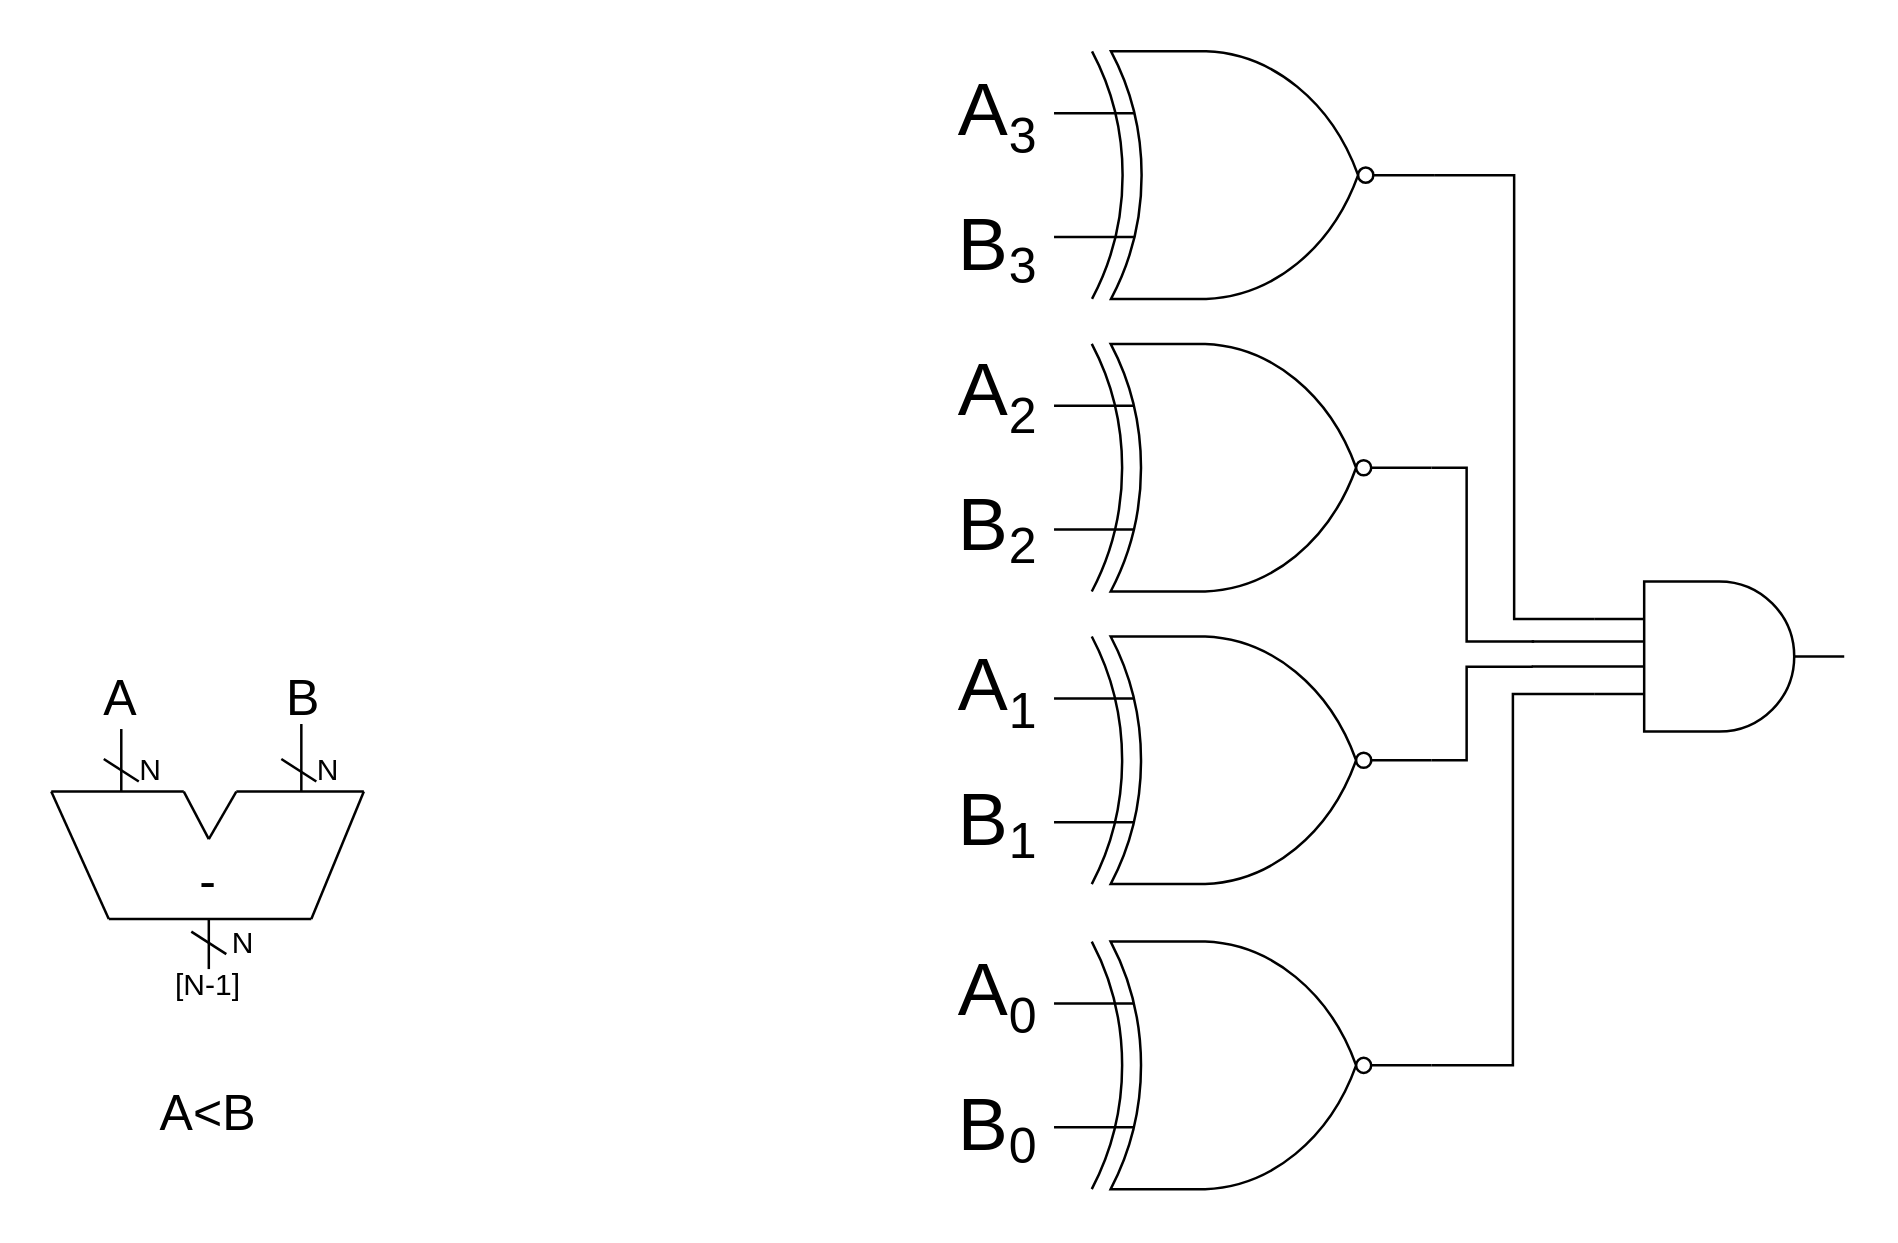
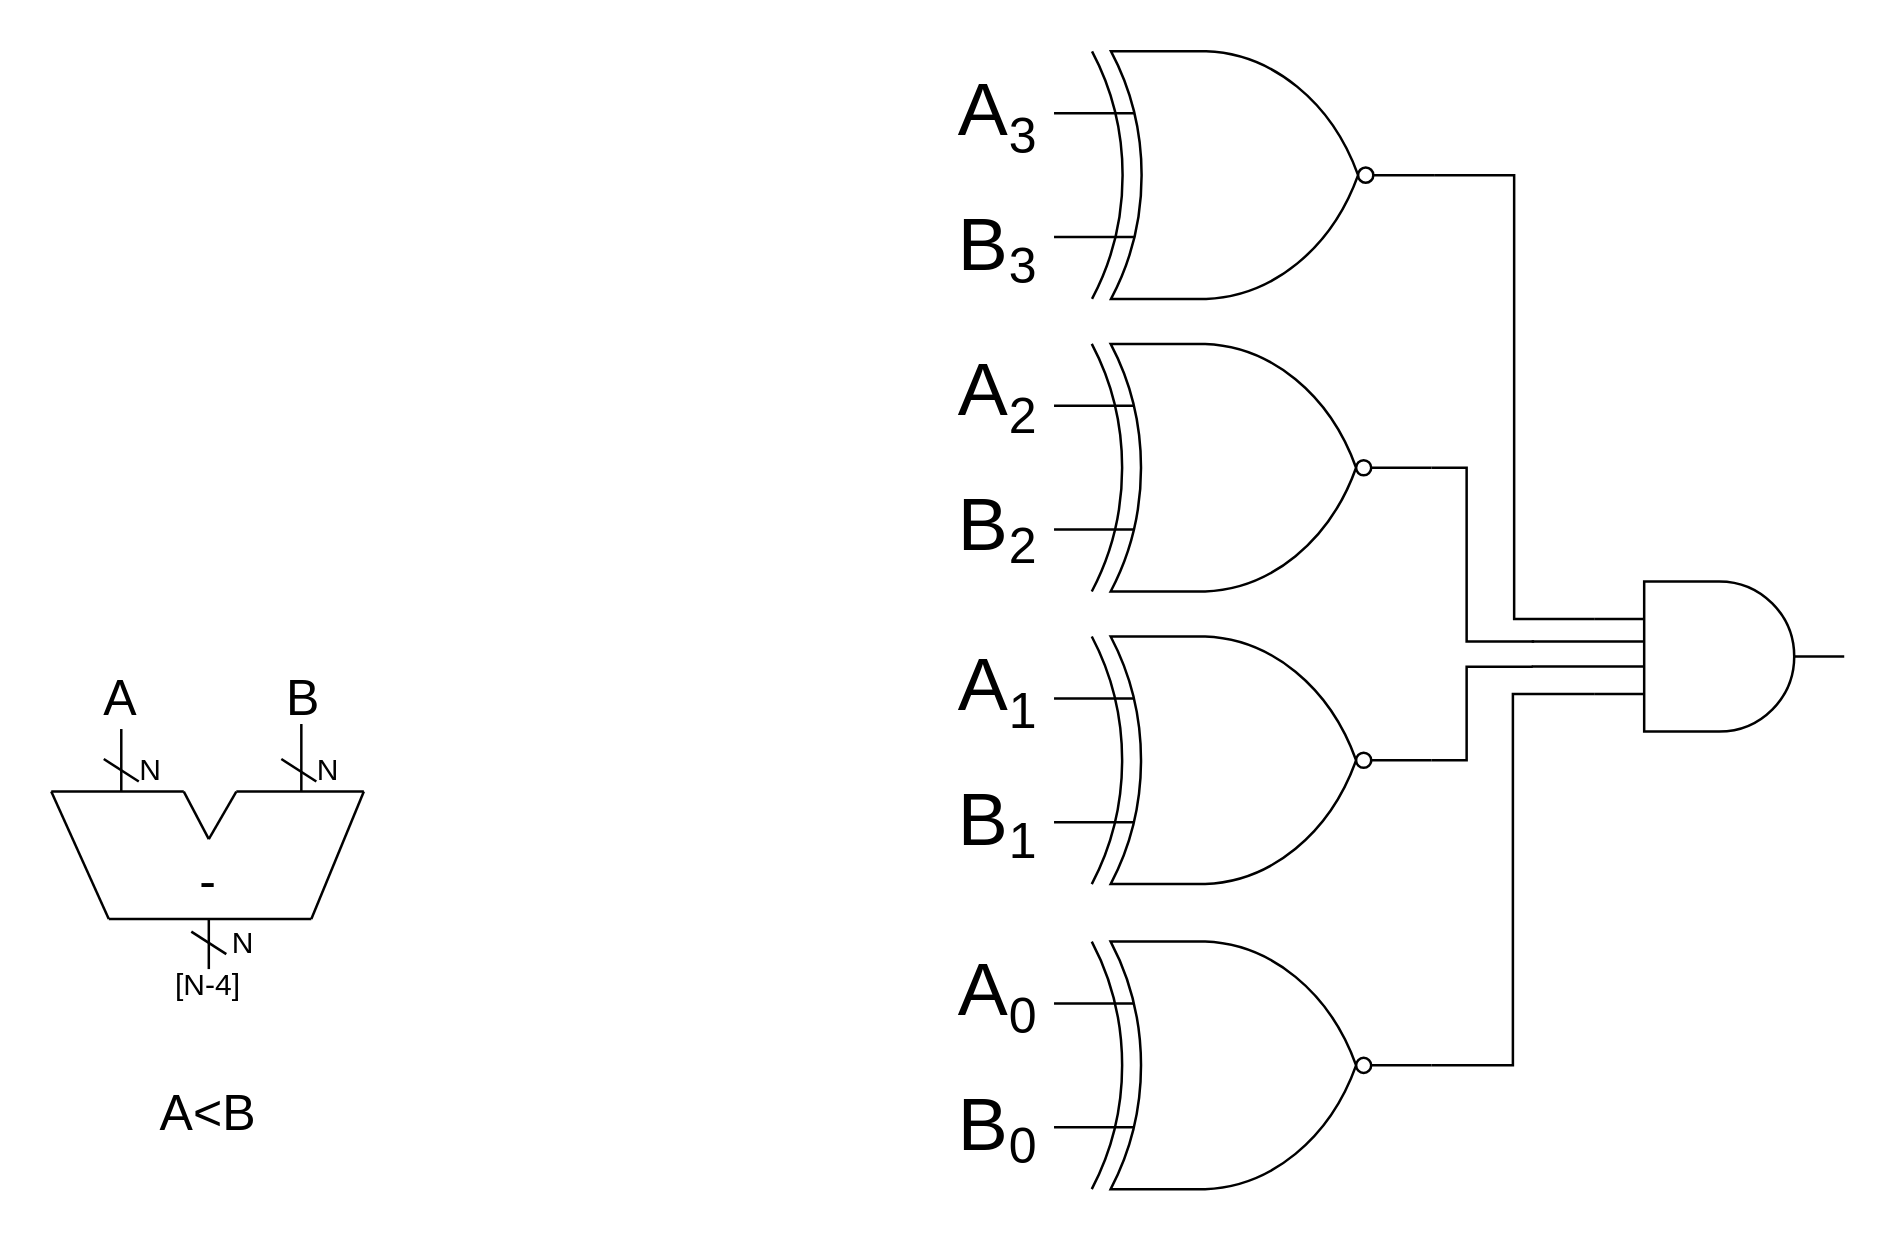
(209, 986) -> (209, 986)
